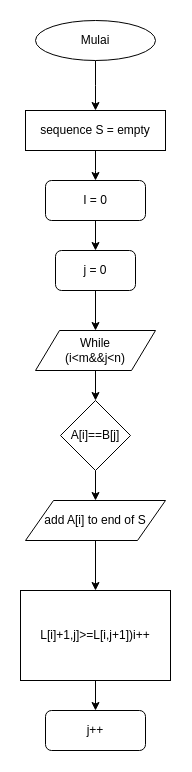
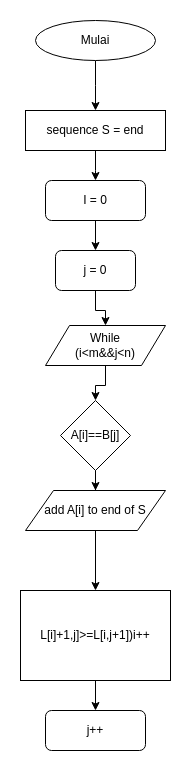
(96, 131) -> (96, 131)
(96, 351) -> (106, 346)
(96, 521) -> (96, 511)
